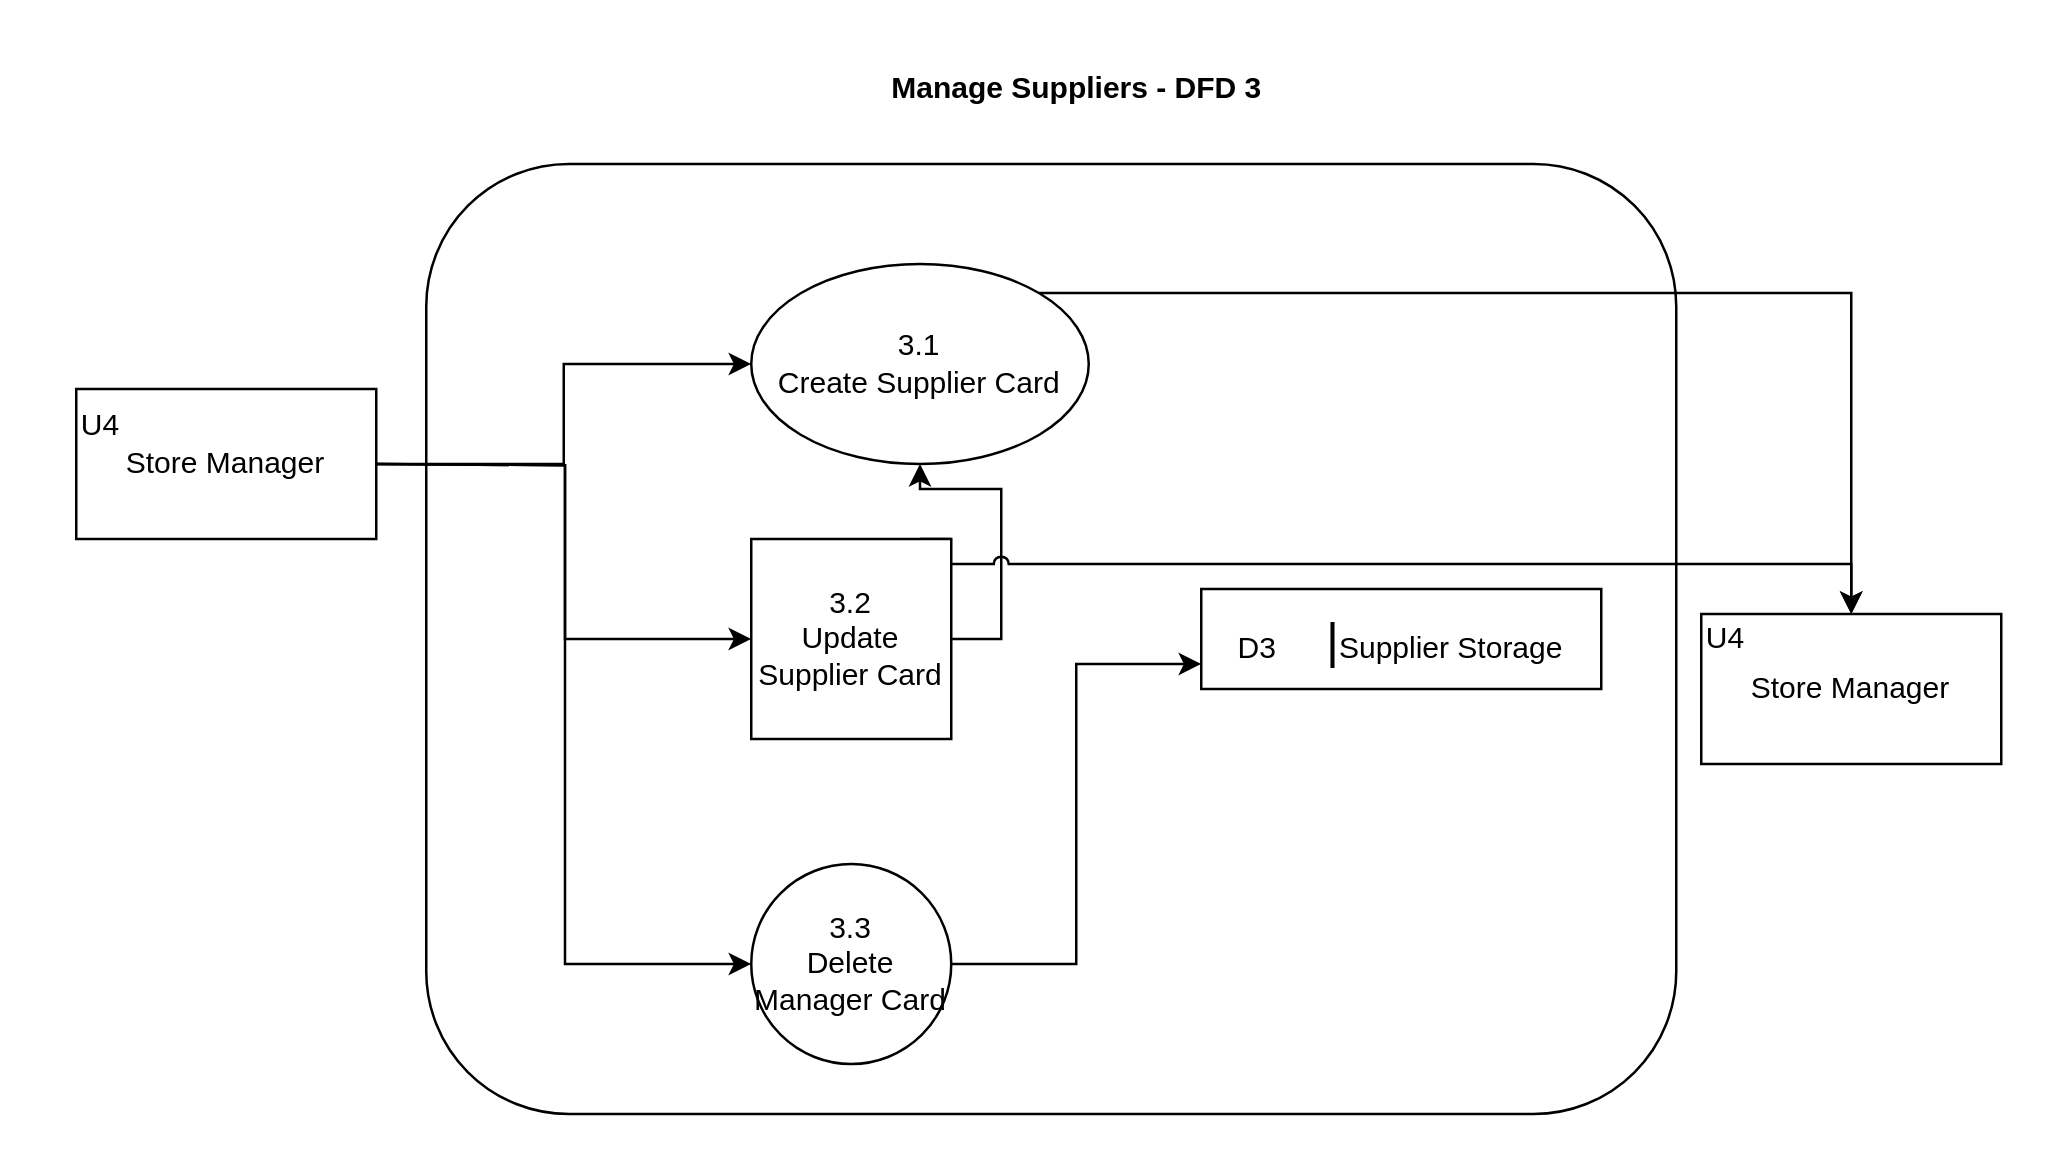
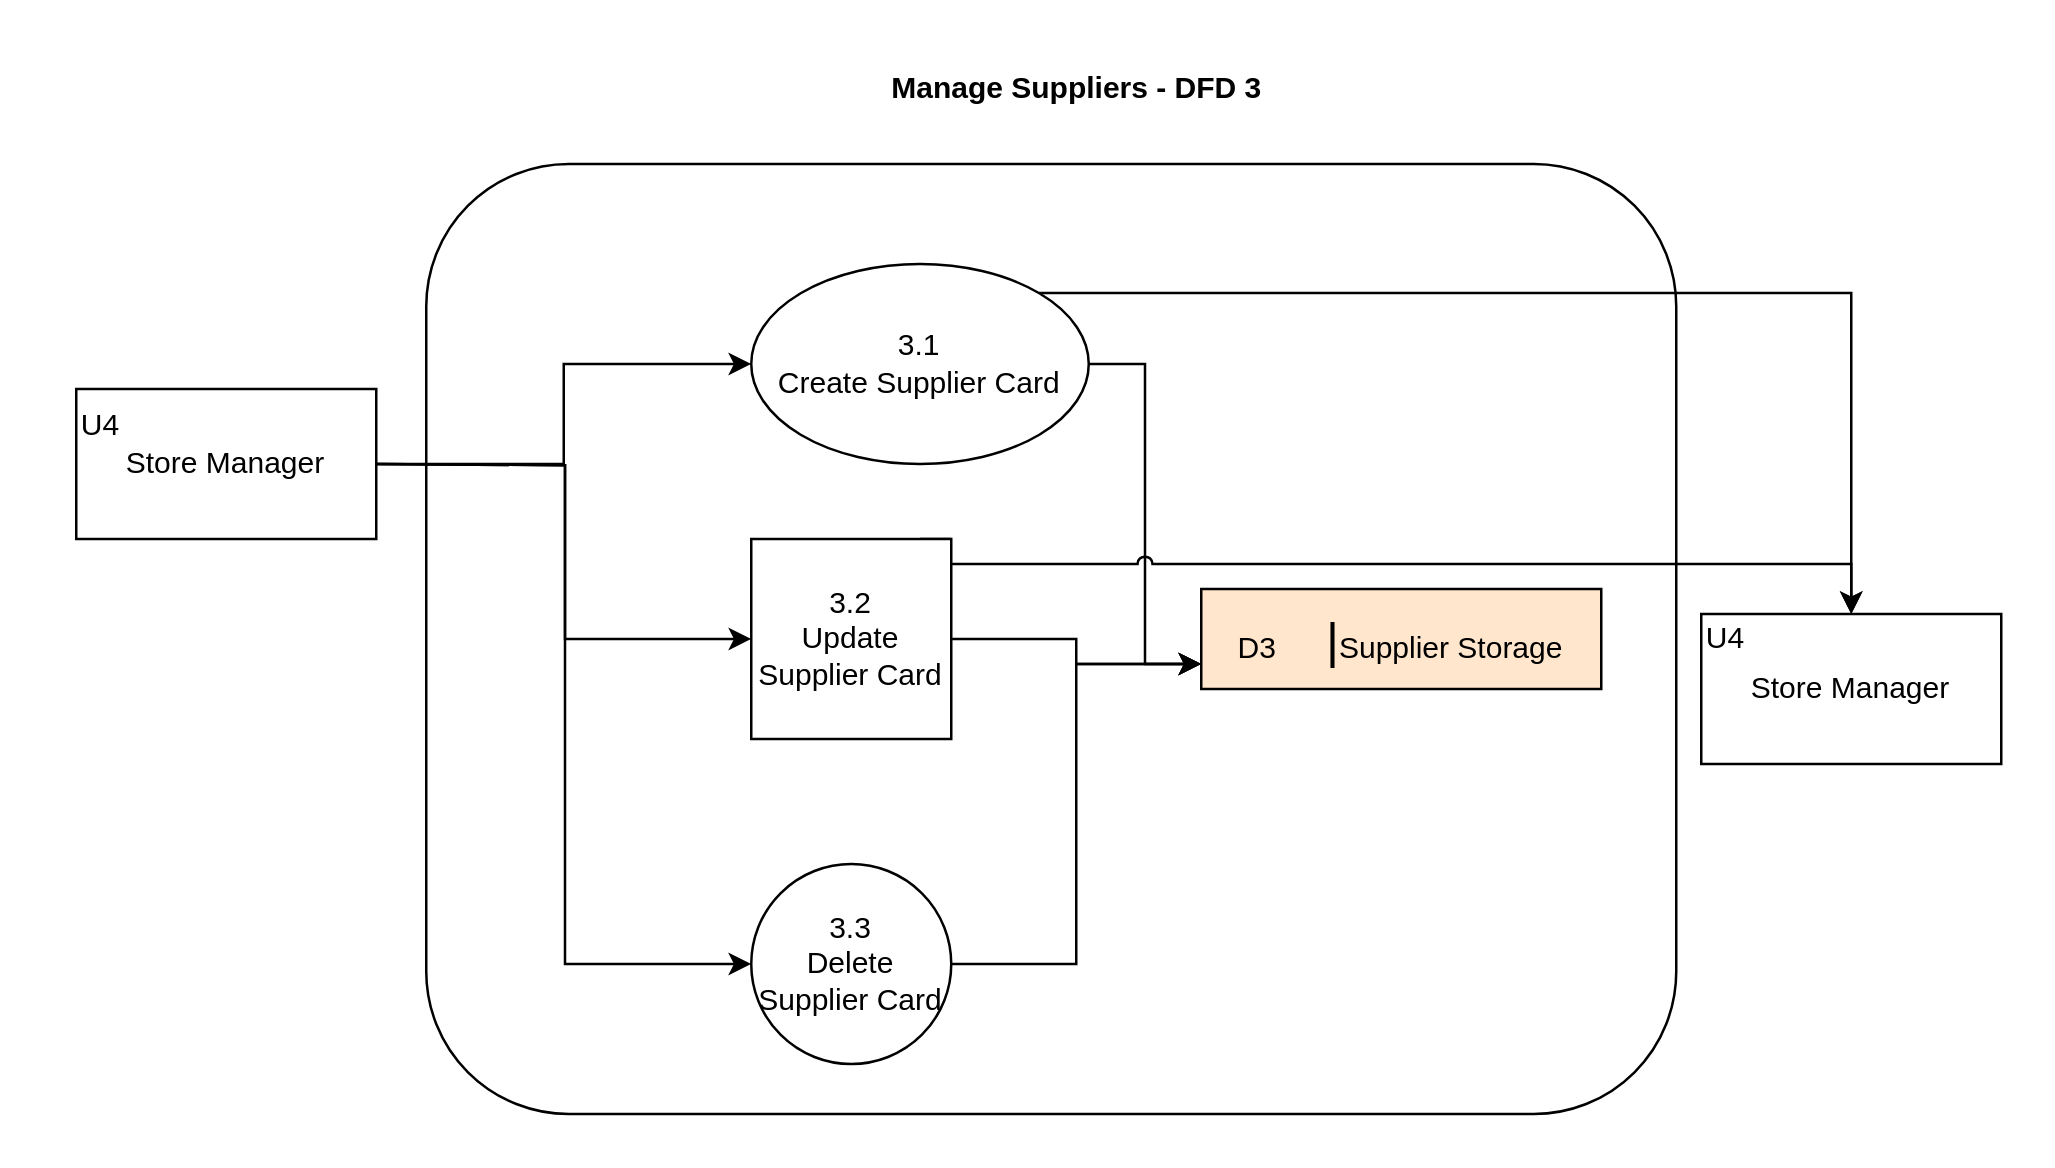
none -> (1145, 430)
(988, 489) -> (1047, 639)
(1401, 639) -> (1401, 639)
(851, 964) -> (851, 964)
